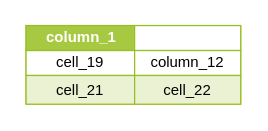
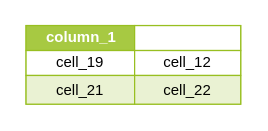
(188, 63) -> (188, 63)
